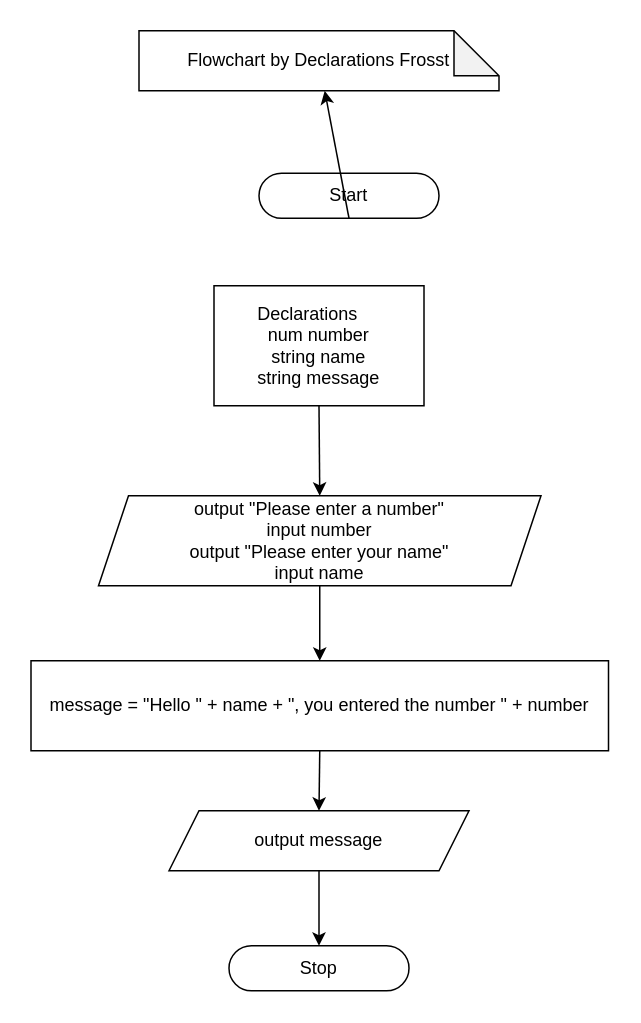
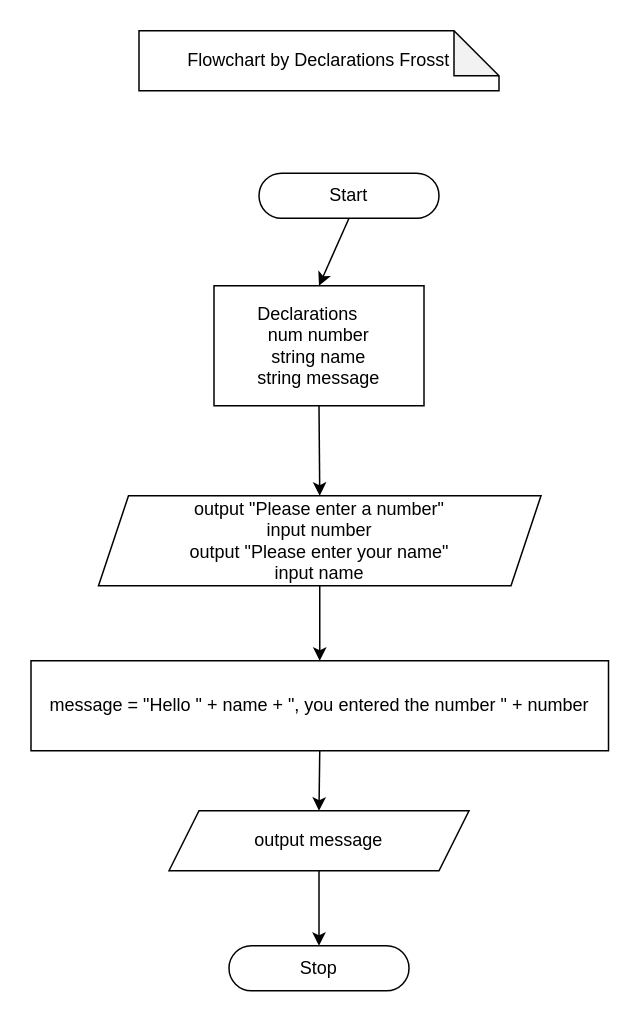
(338, 159) -> (336, 248)
